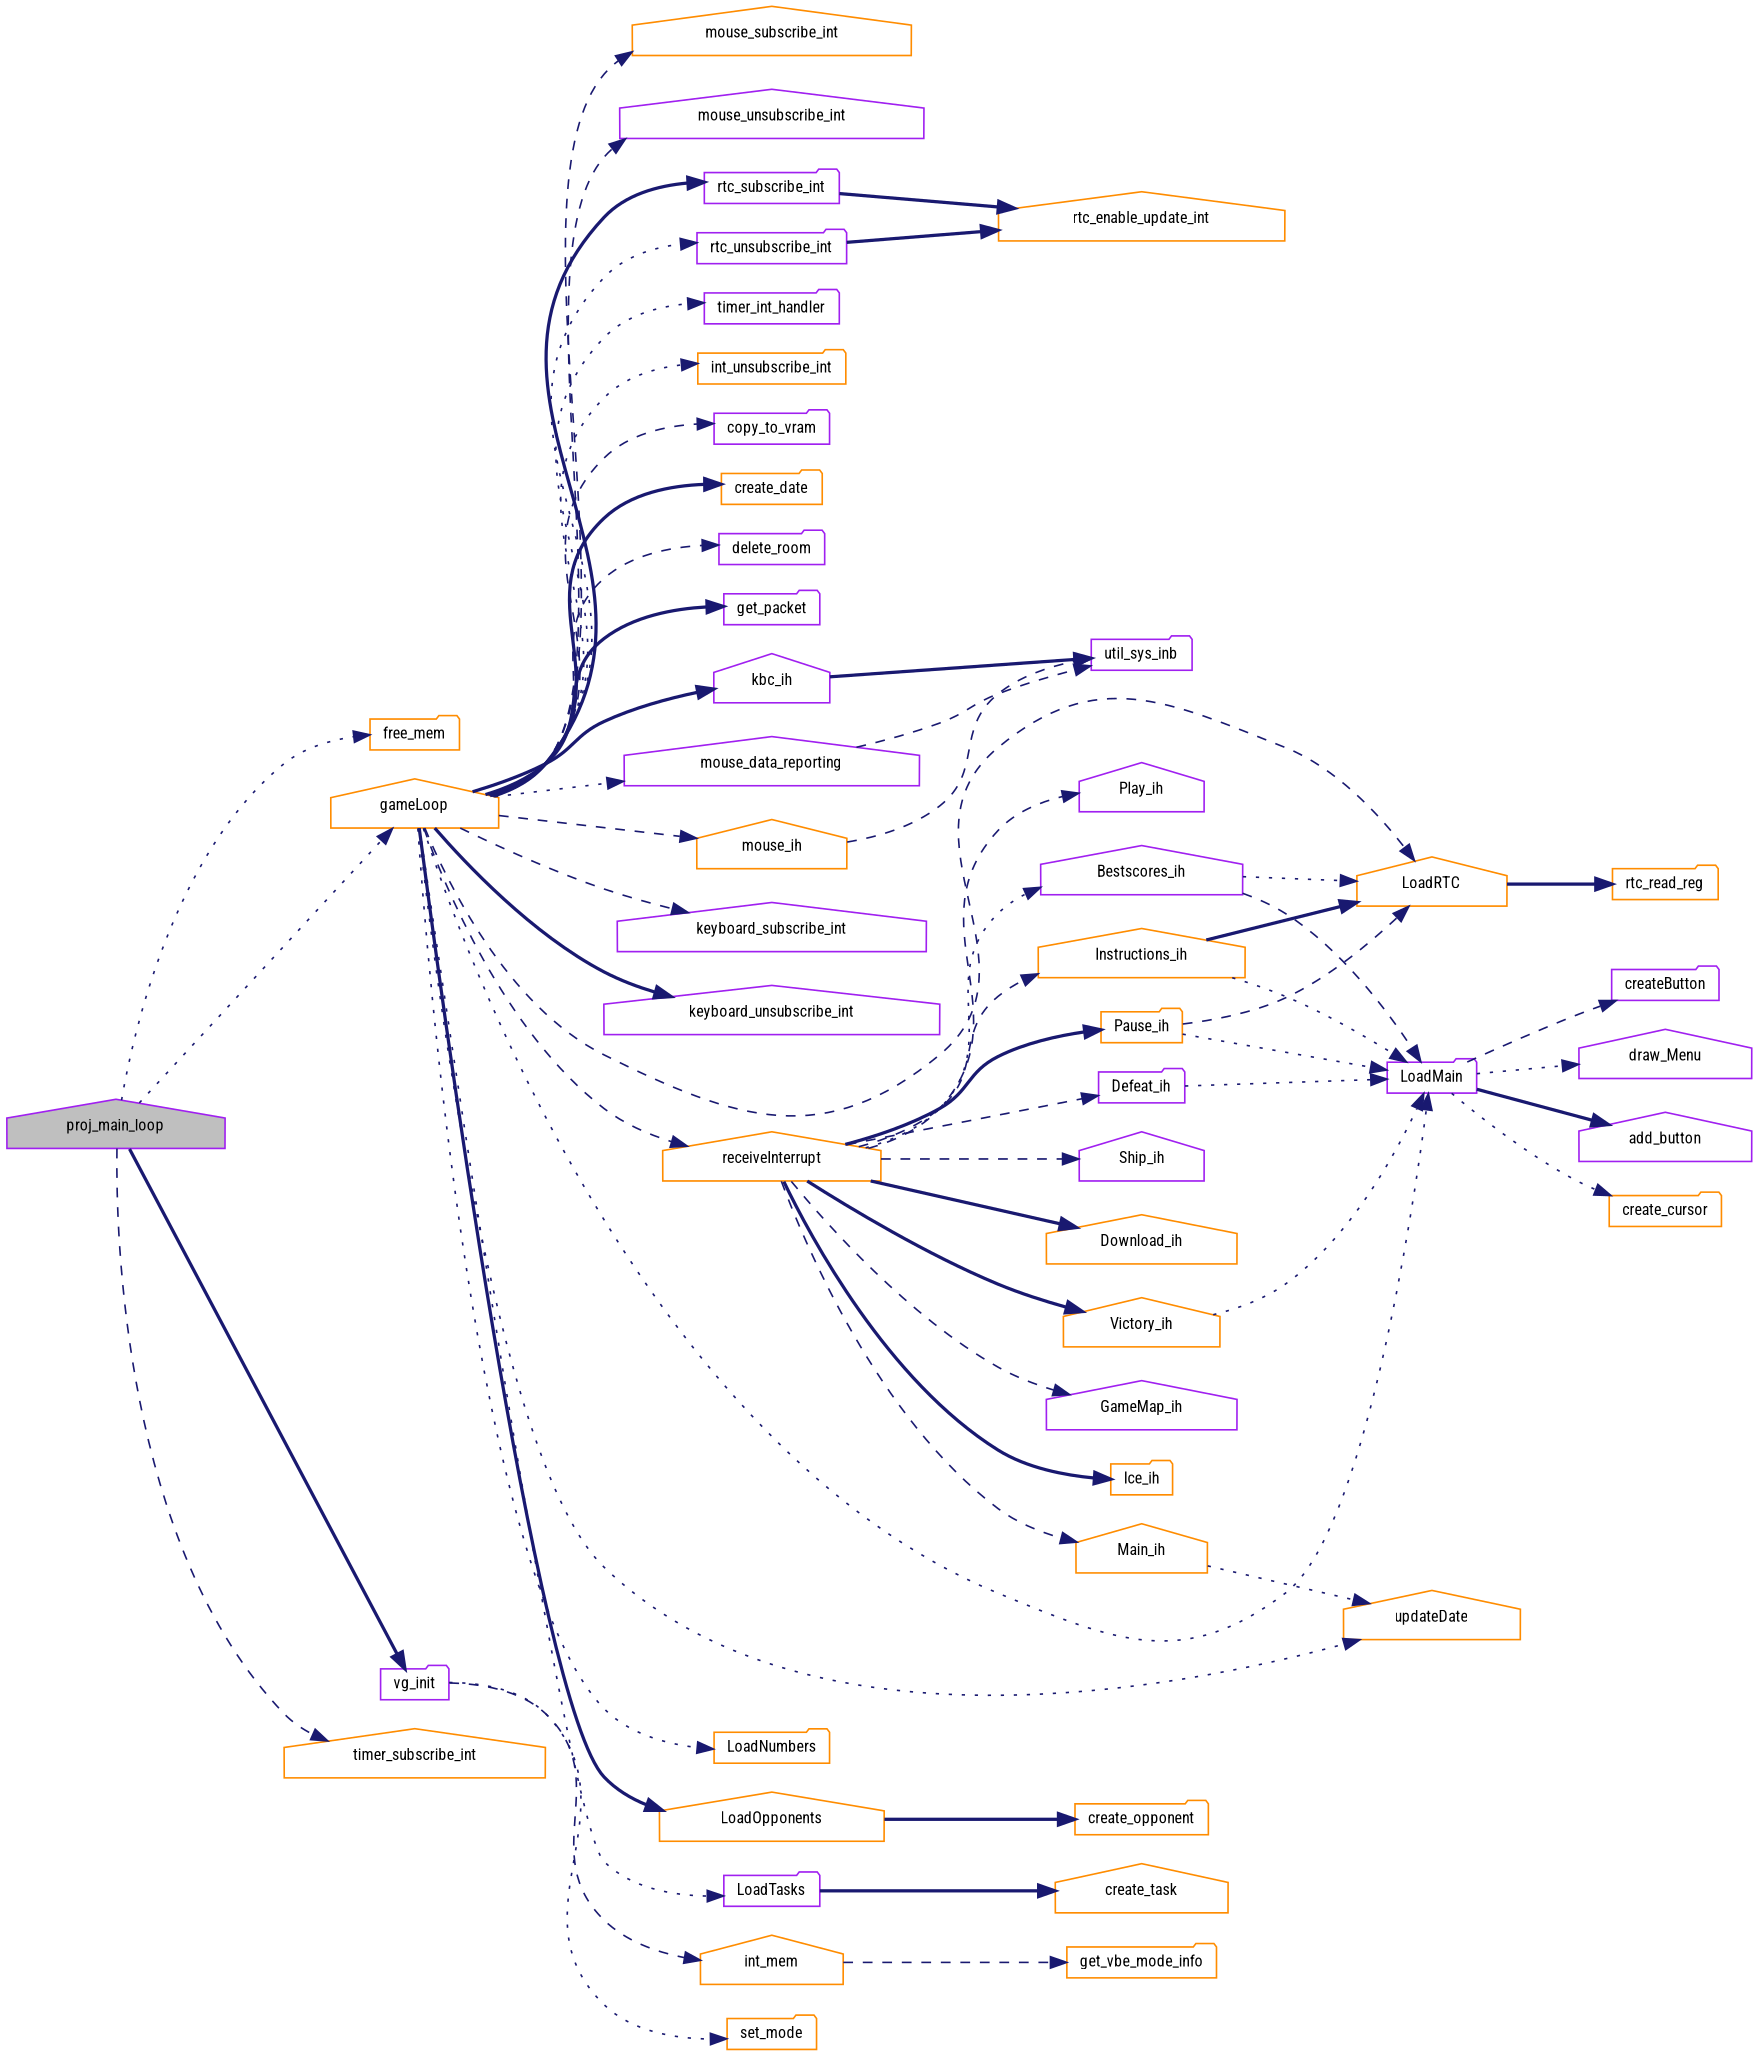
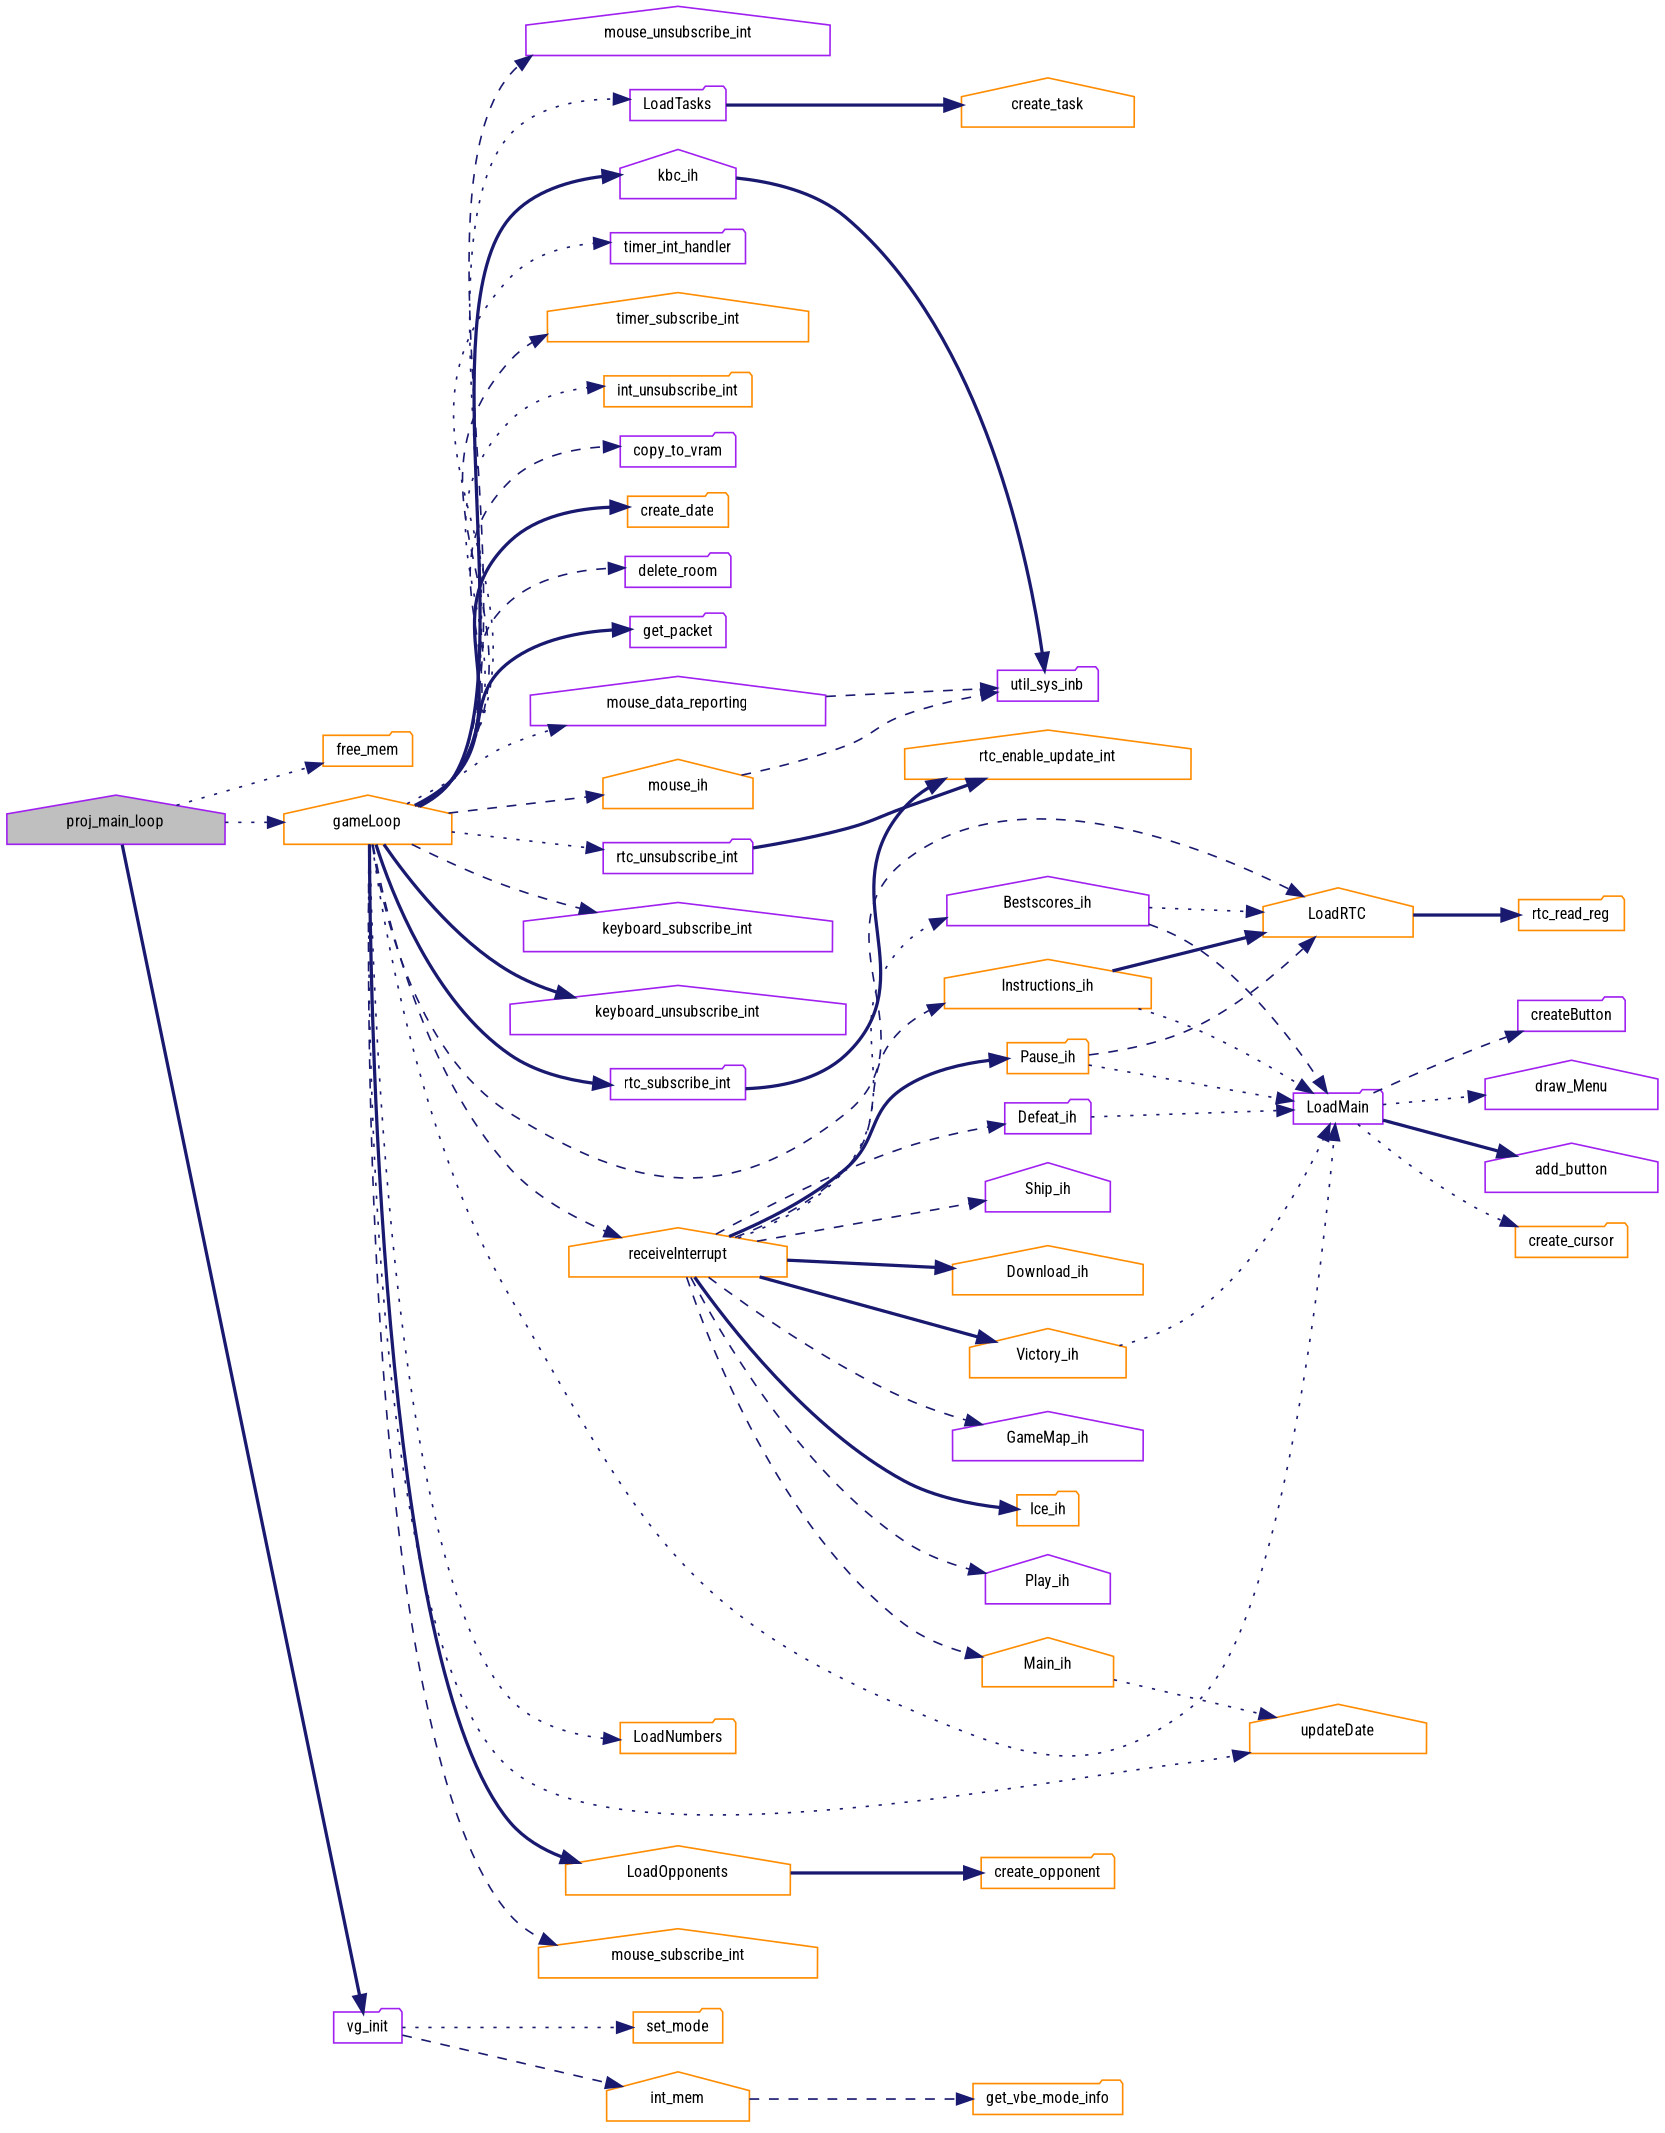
(155, 1464) -> (476, 575)
